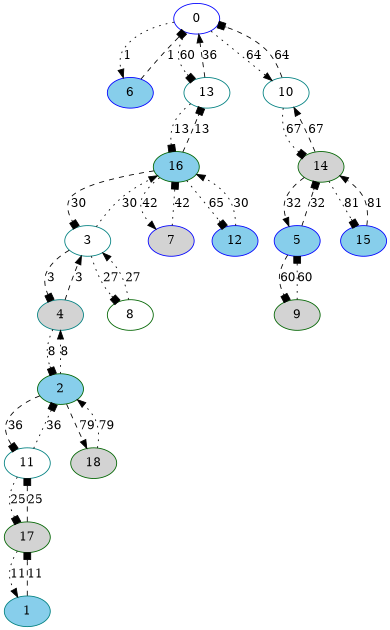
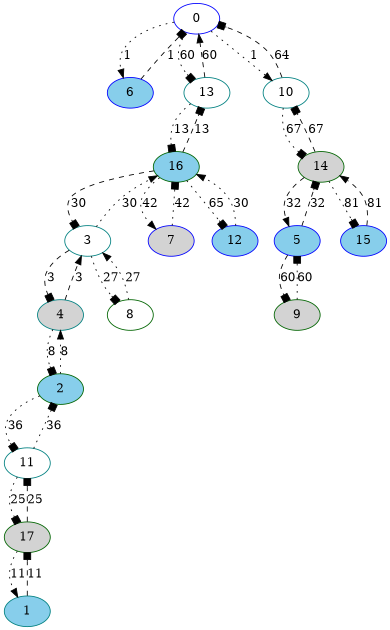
(210, 56) -> (210, 56)
(254, 56) -> (254, 56)
(307, 133) -> (307, 133)
(12, 413) -> (12, 413)
(94, 463) -> none
